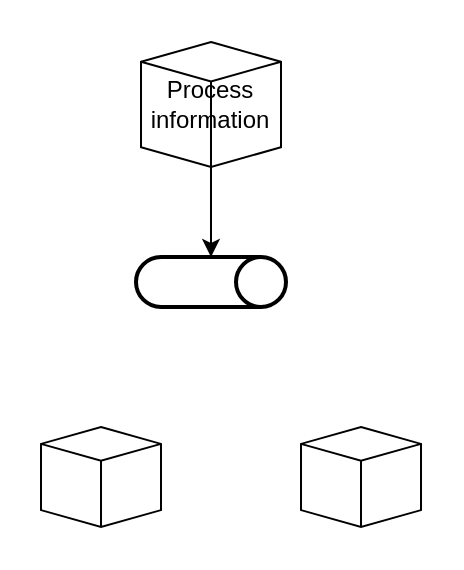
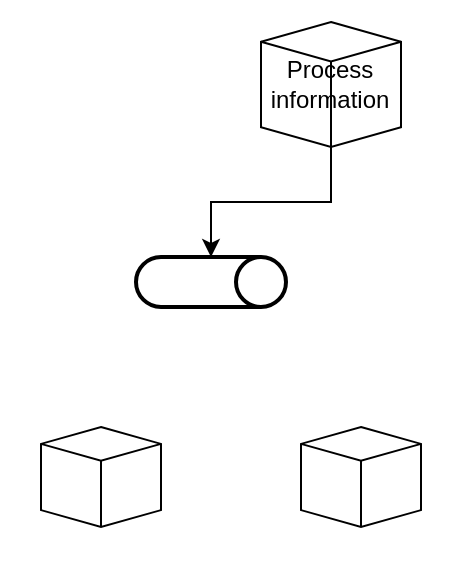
(211, 105) -> (331, 85)
